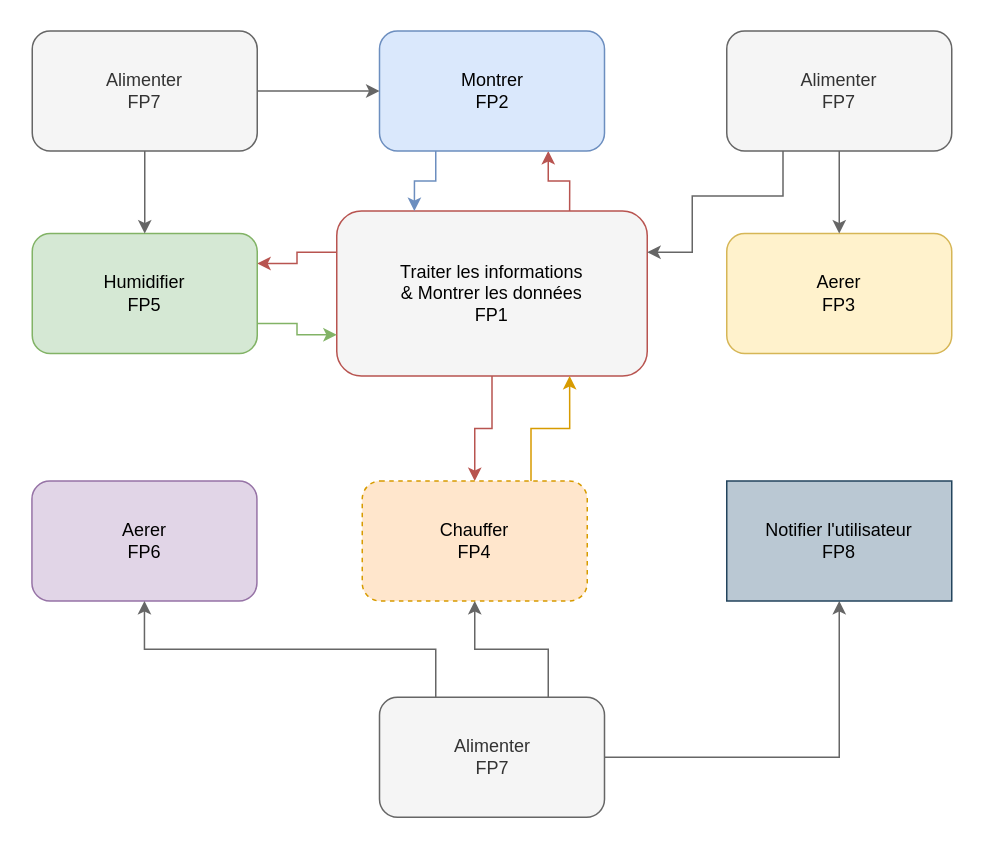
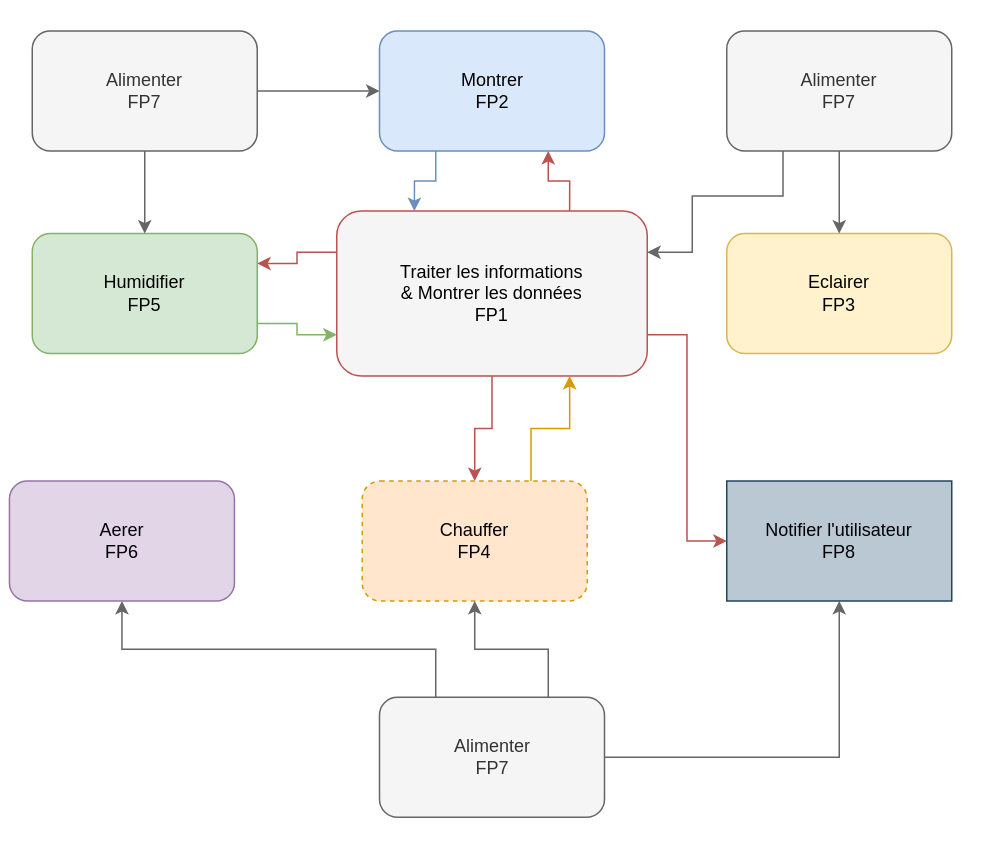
(839, 293) -> (839, 293)
none -> (687, 433)
(144, 541) -> (122, 541)
